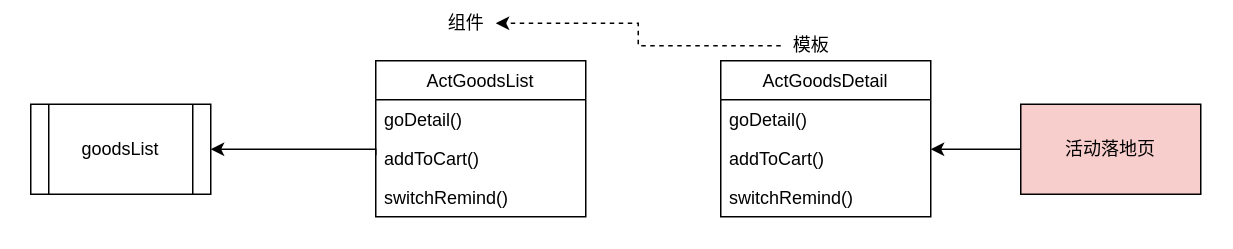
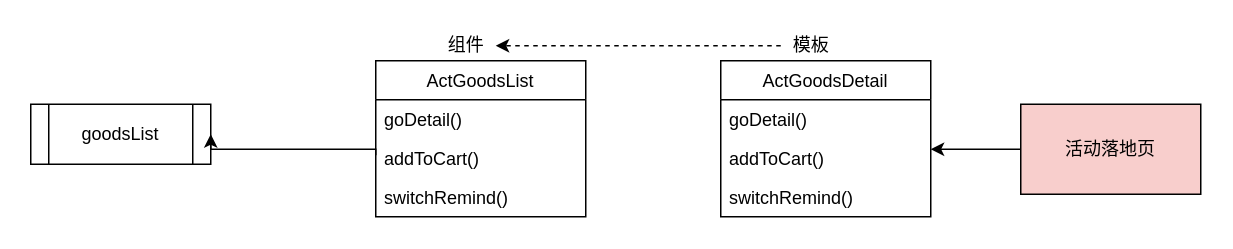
(466, 23) -> (466, 46)
(121, 149) -> (121, 134)
